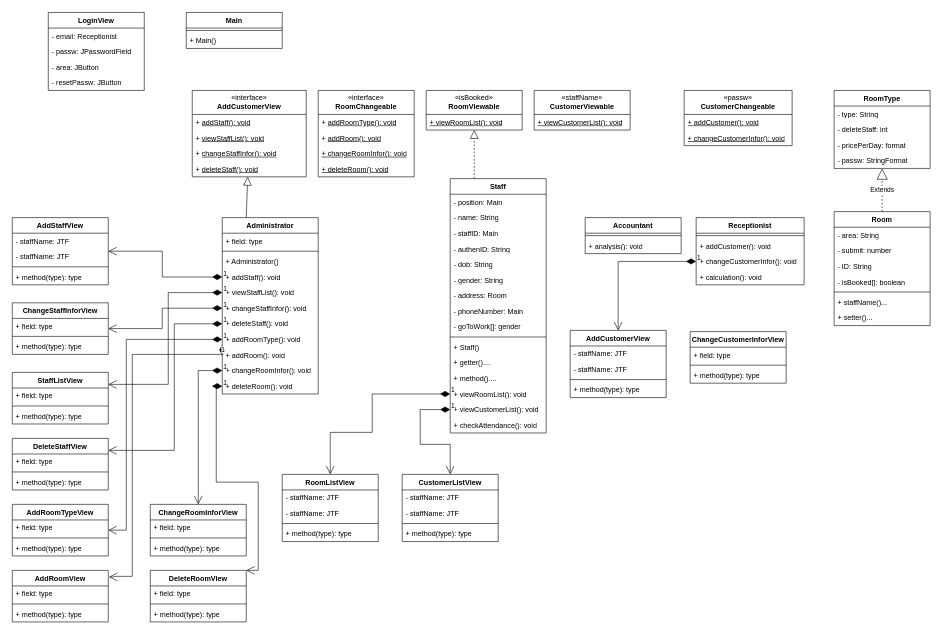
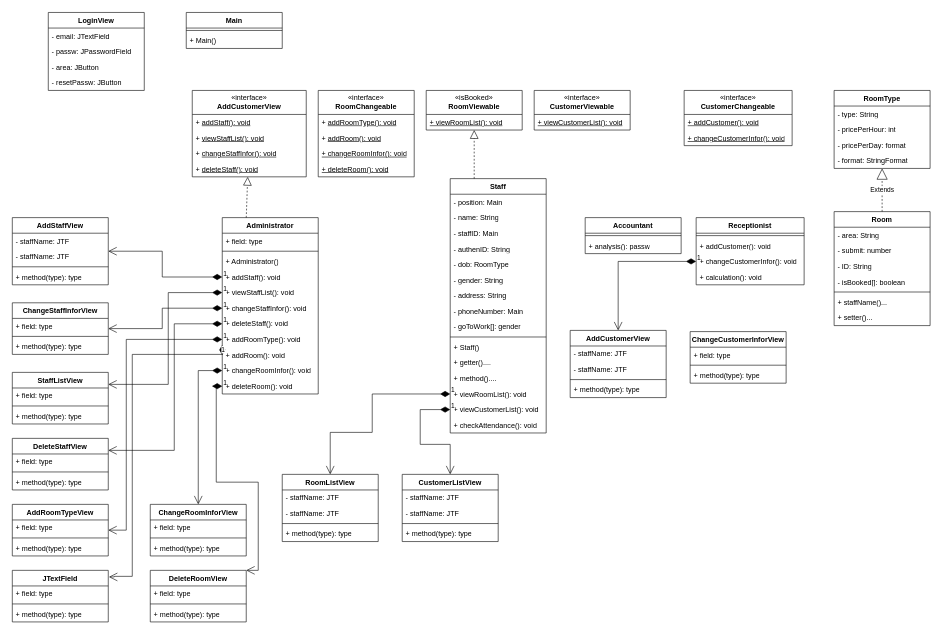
(88, 36) -> (84, 36)
(582, 102) -> (582, 102)
(738, 102) -> (738, 102)
(870, 130) -> (872, 130)
(876, 161) -> (879, 161)
(247, 201) -> (247, 201)
(620, 246) -> (623, 246)
(476, 265) -> (481, 265)
(481, 296) -> (484, 296)
(60, 579) -> (60, 579)
